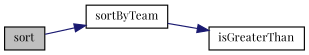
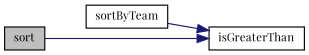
(60, 31) -> (121, 38)
